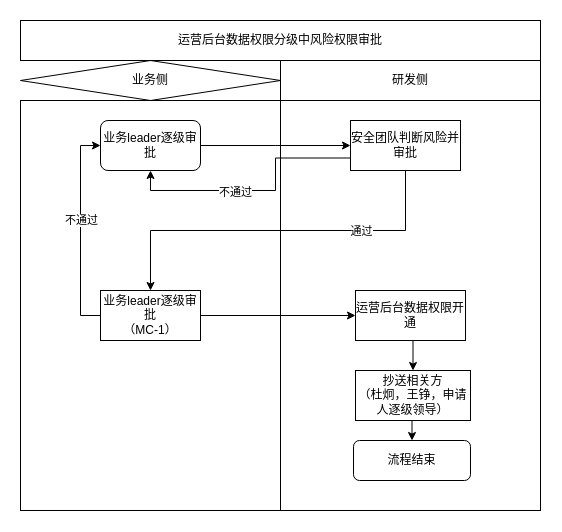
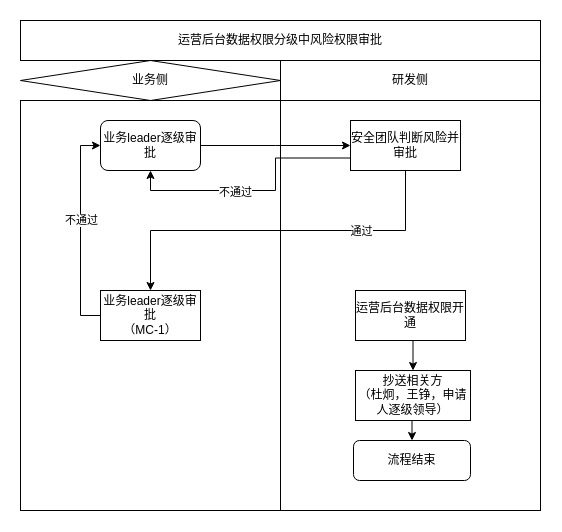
(275, 316) -> none
